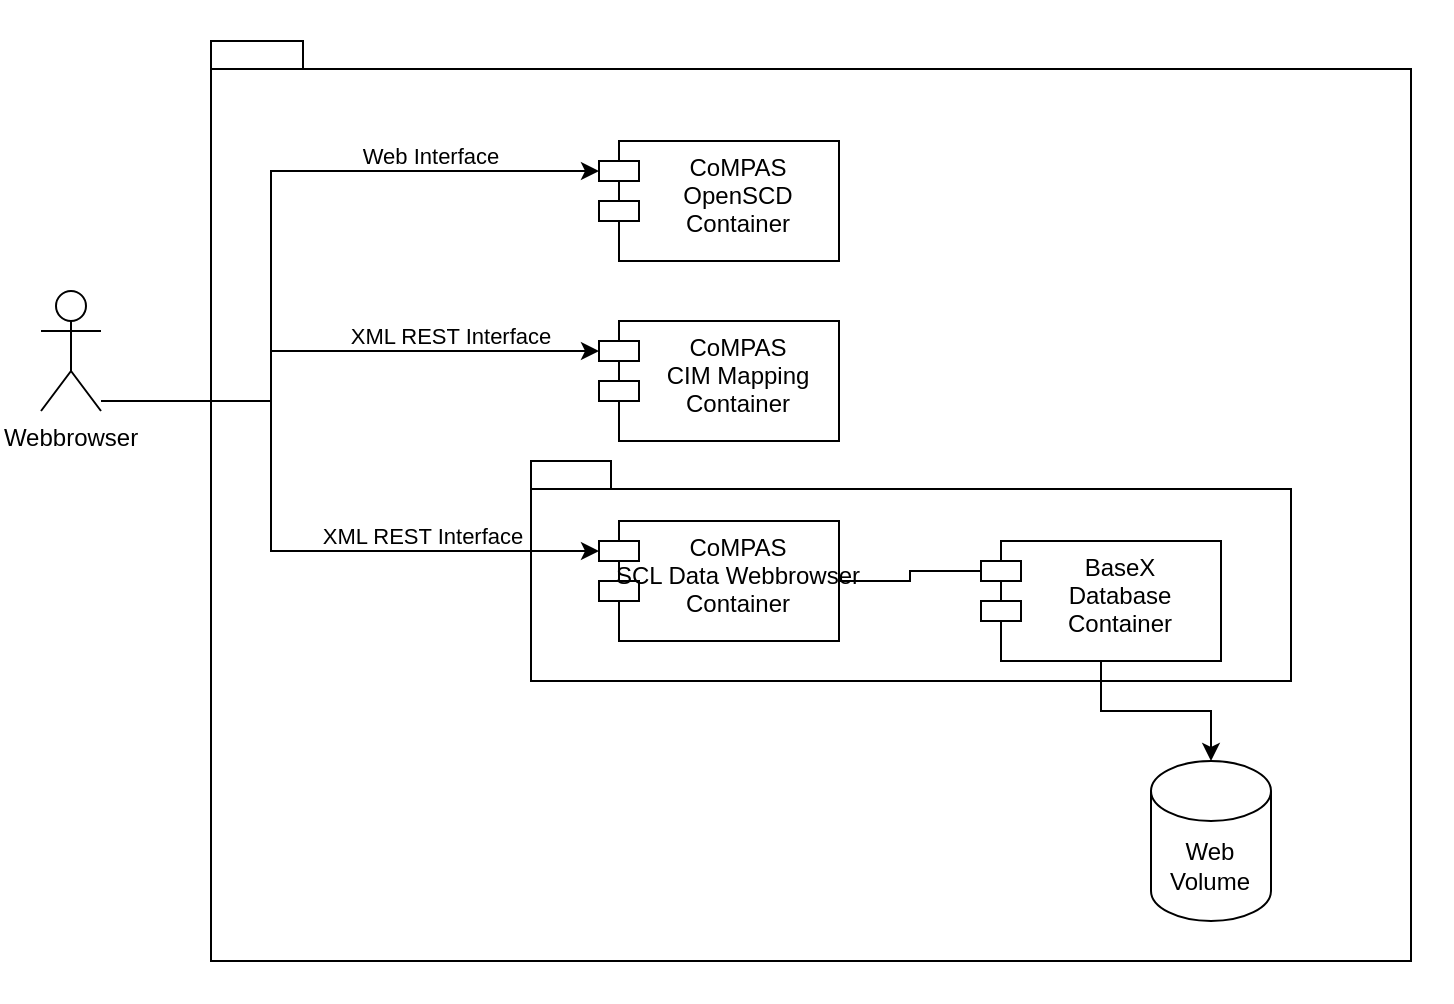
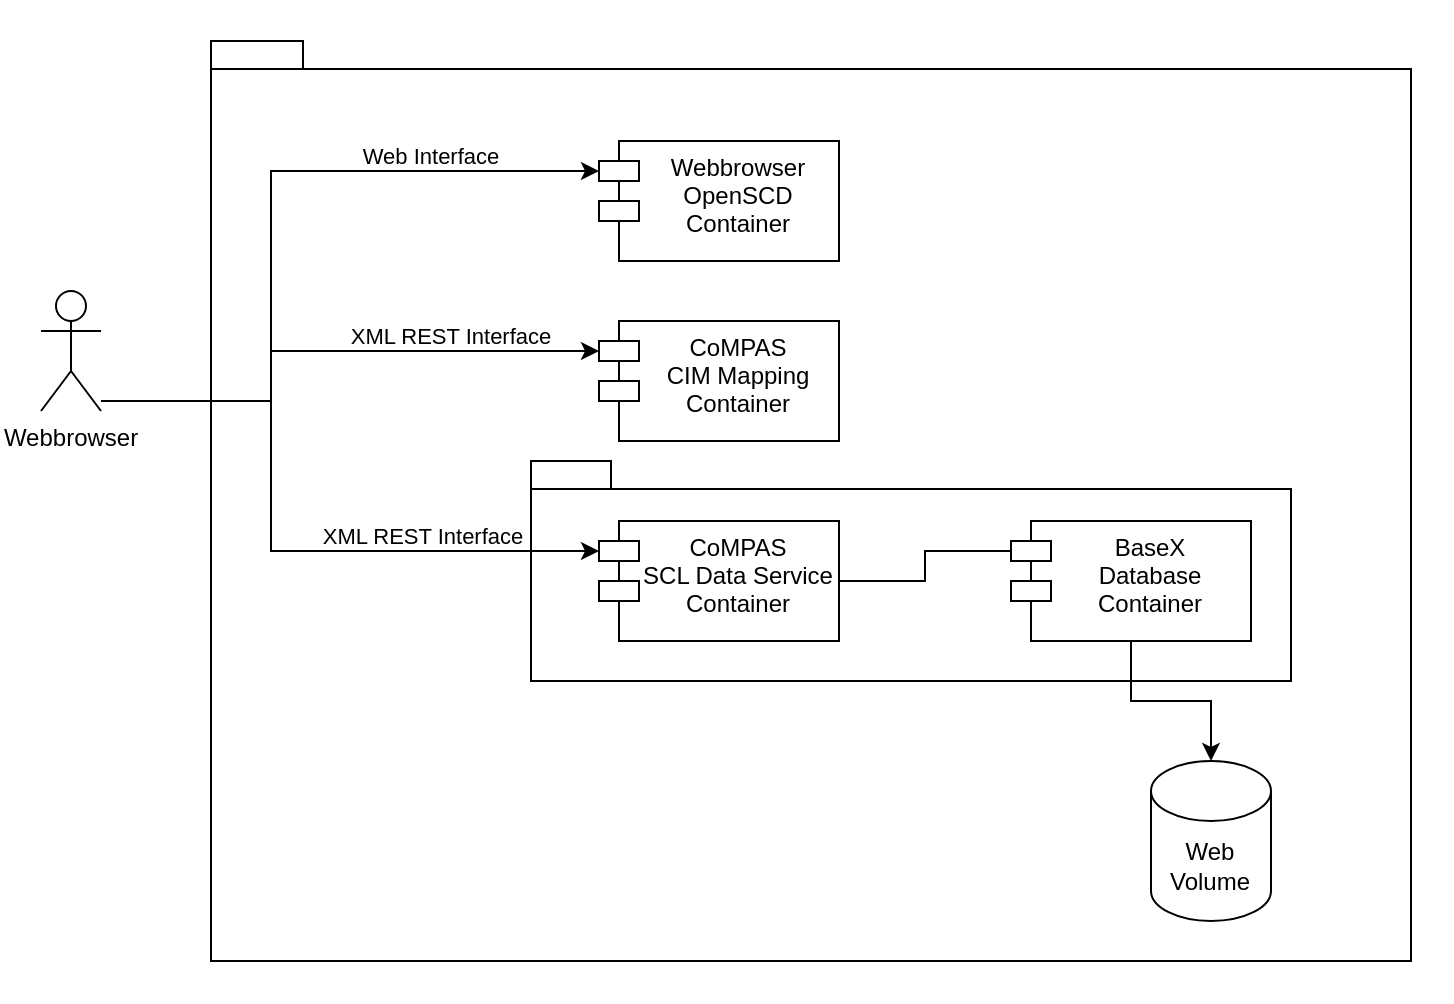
(738, 168) -> (738, 168)
(738, 548) -> (738, 548)
(1101, 601) -> (1131, 581)
